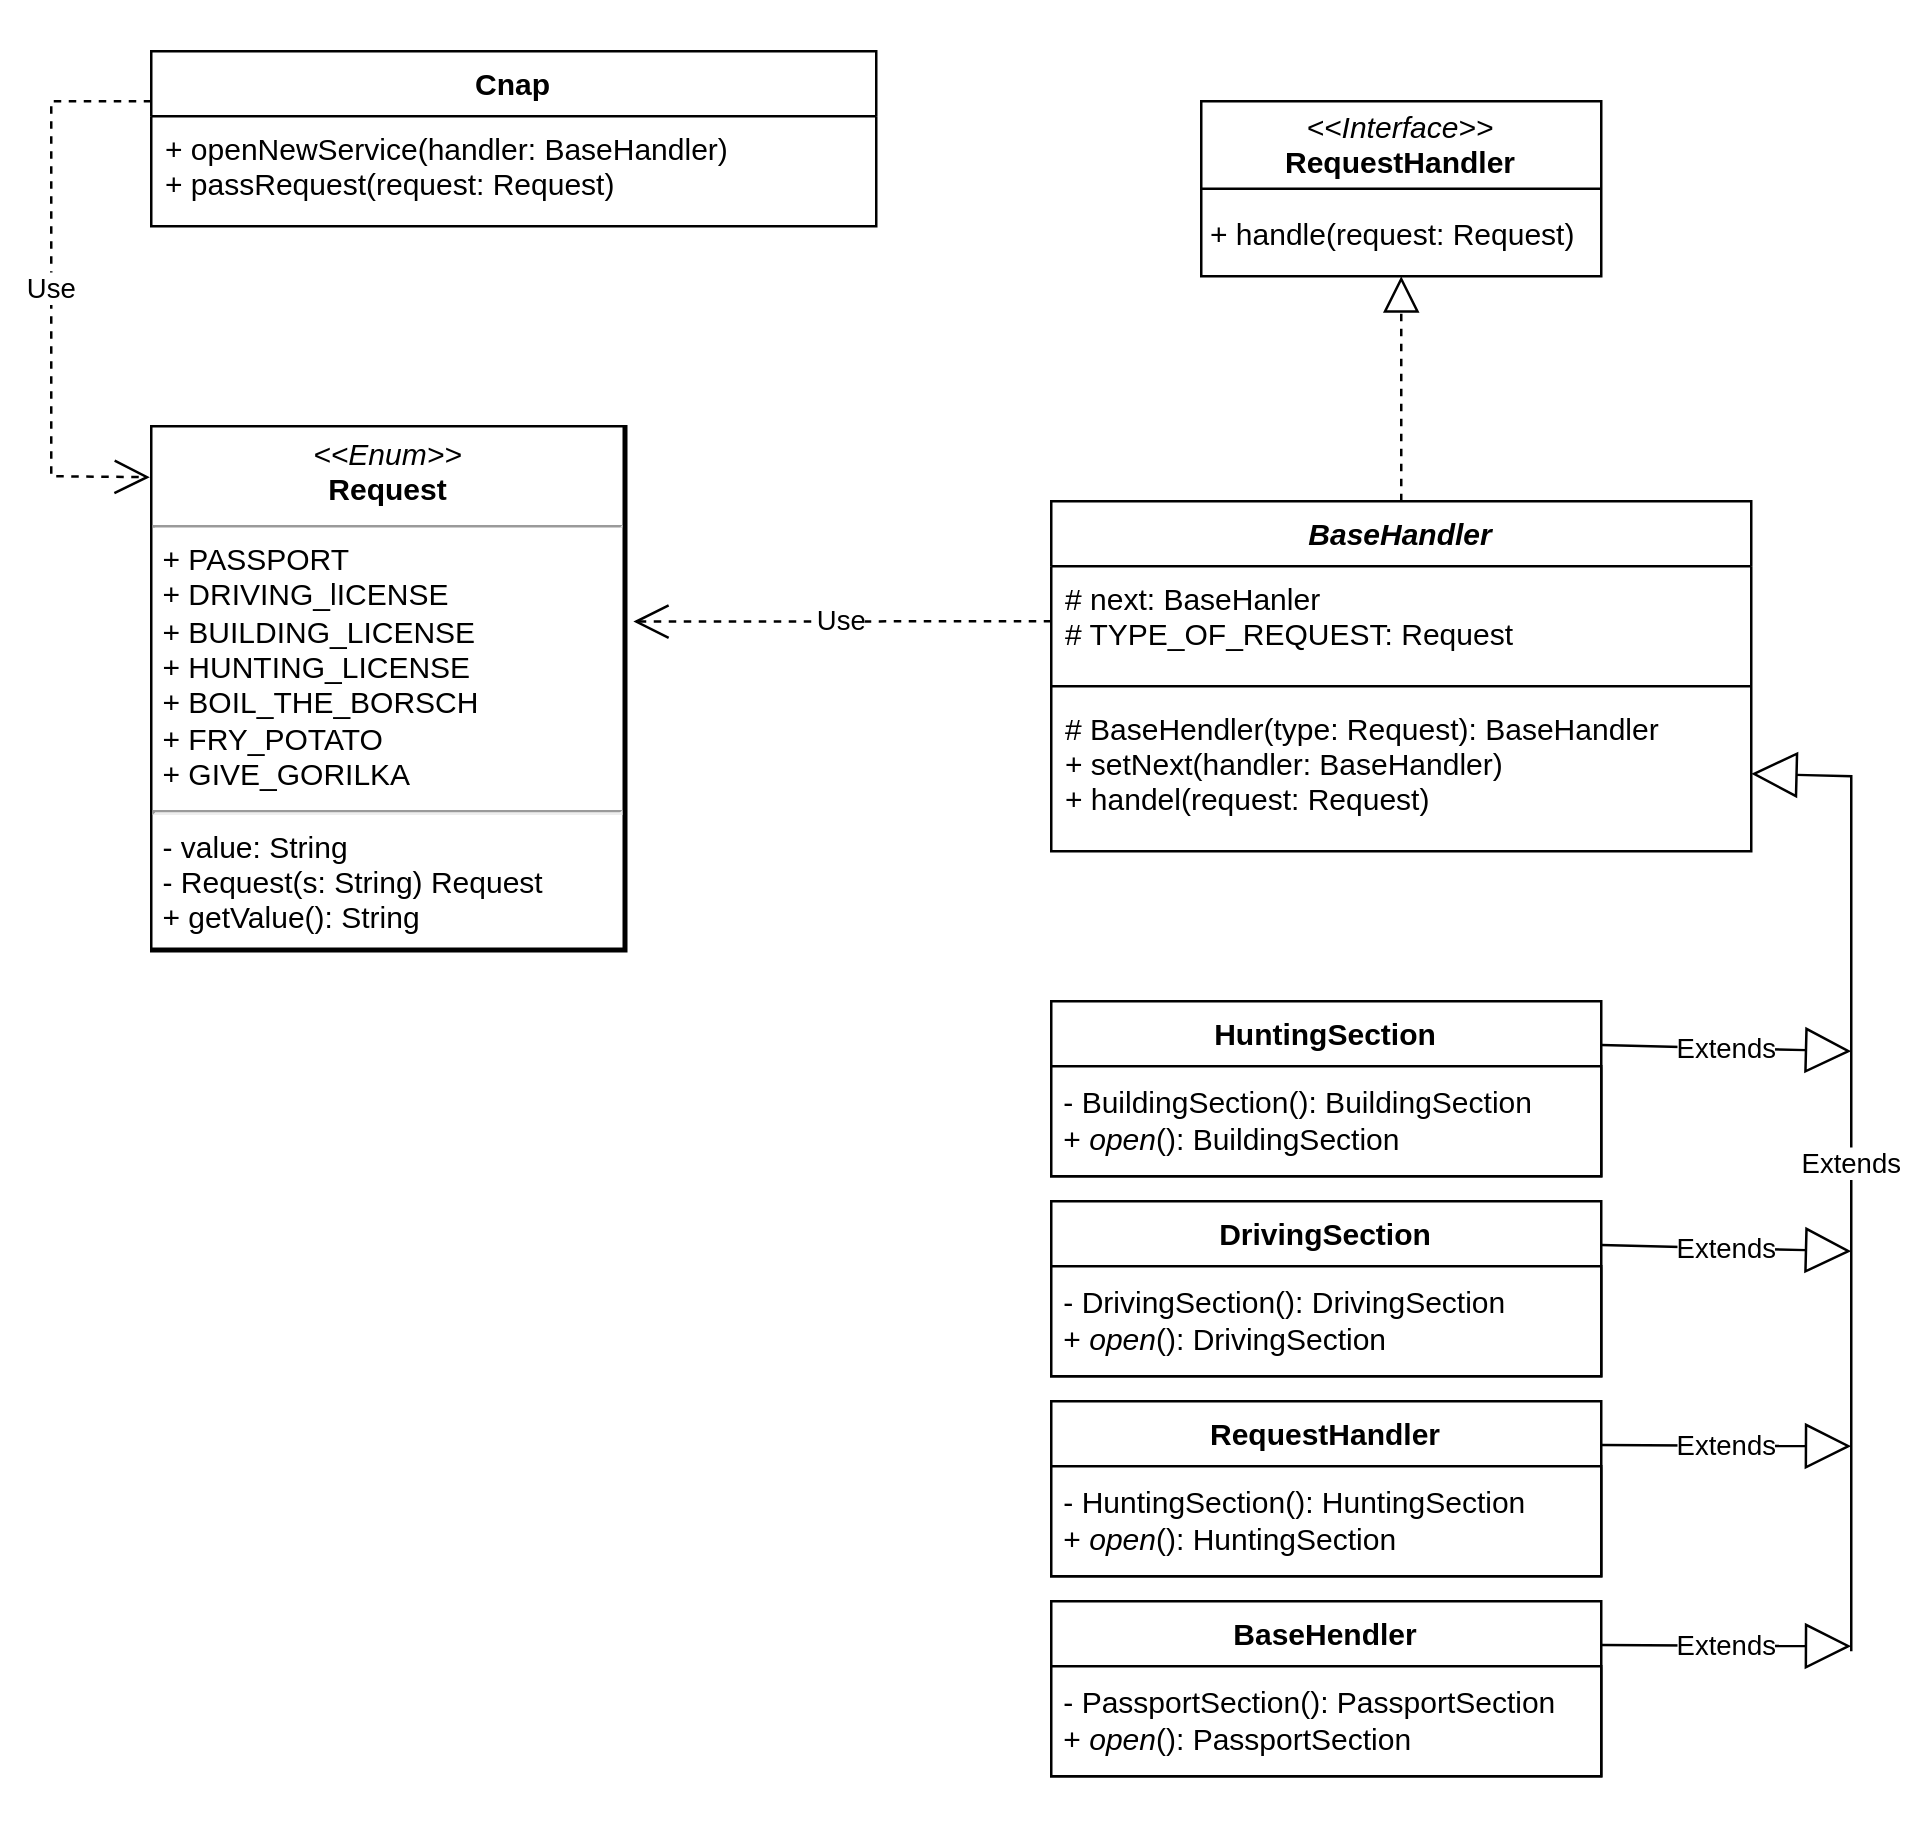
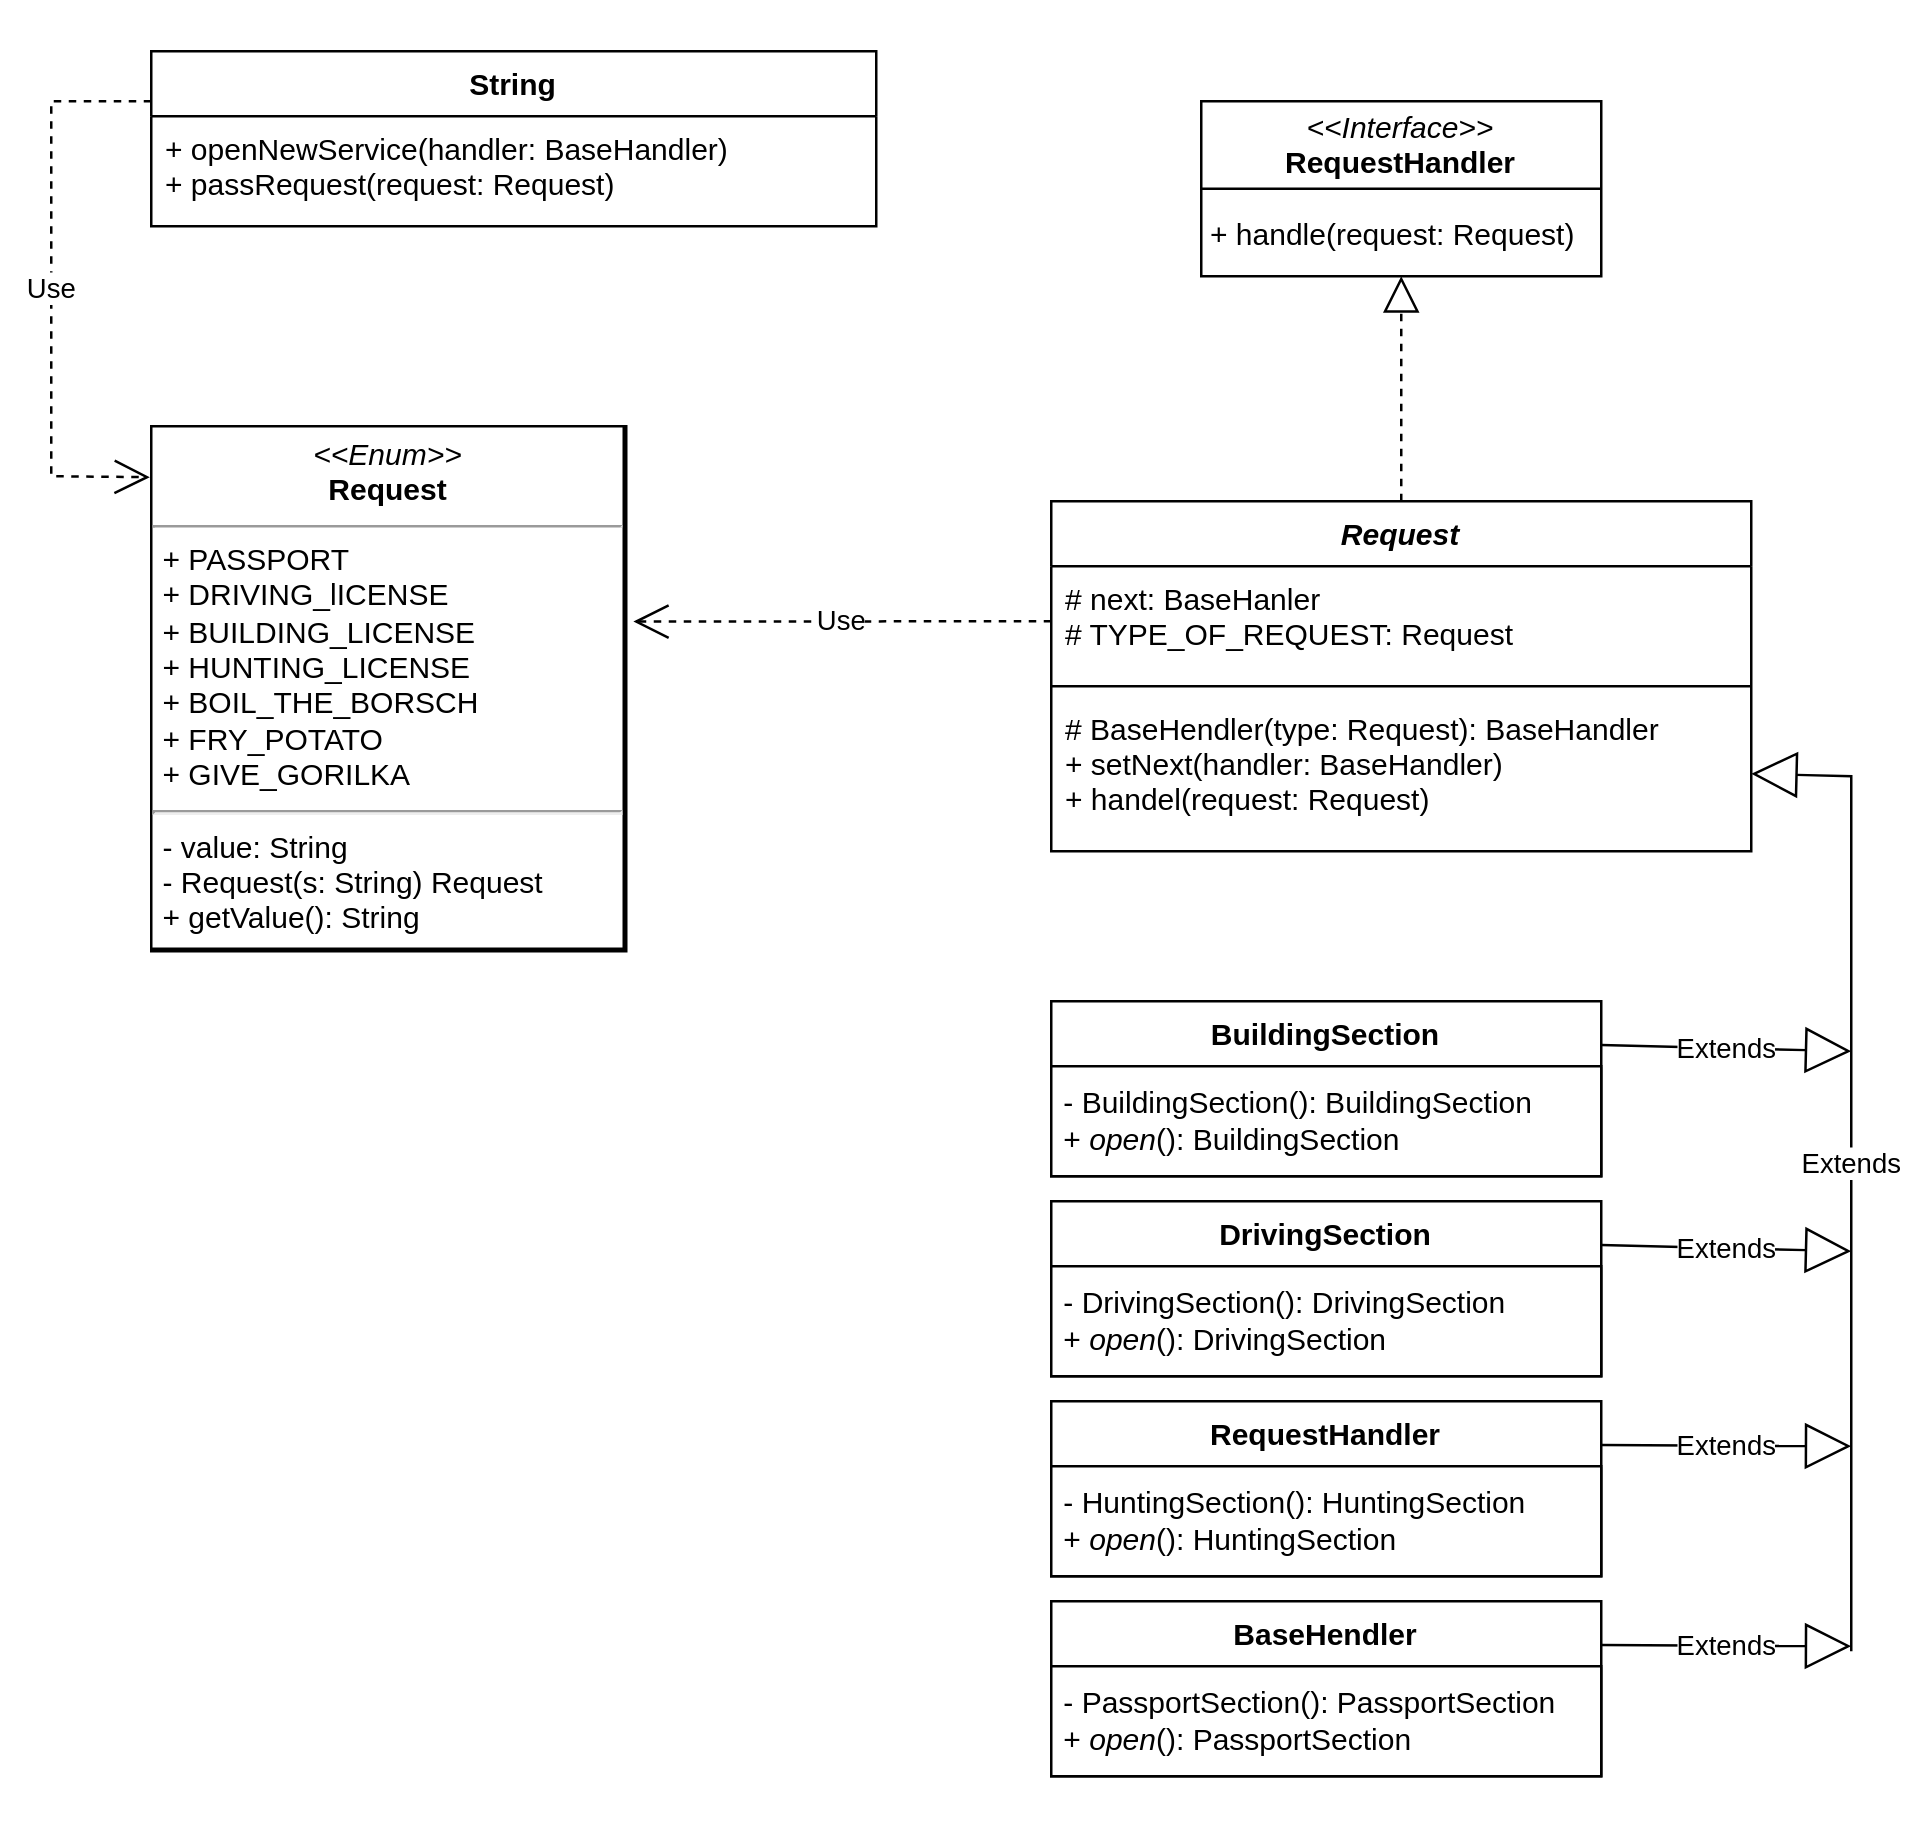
(513, 85) -> (513, 85)
(1400, 535) -> (1400, 535)
(1326, 1037) -> (1326, 1037)
